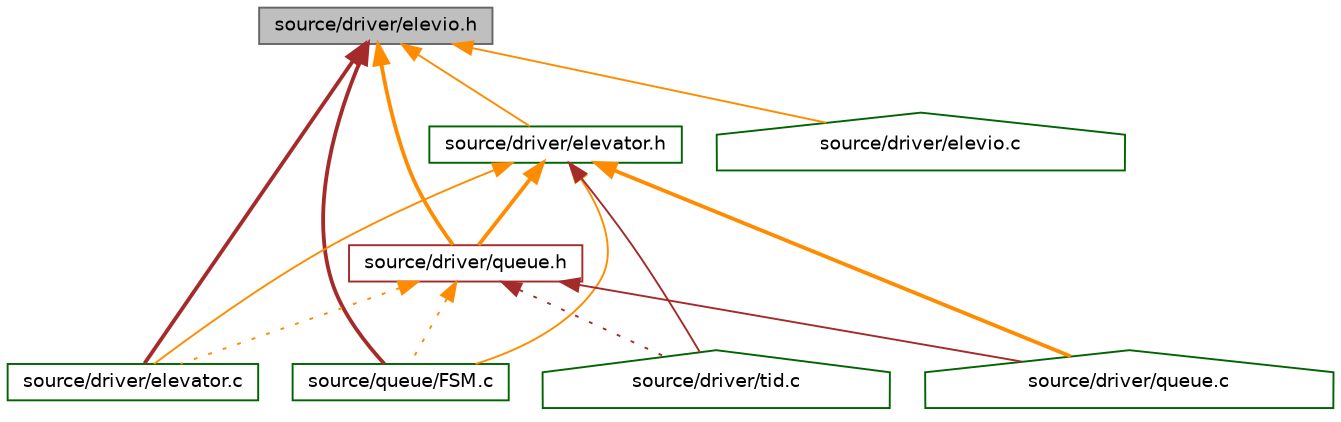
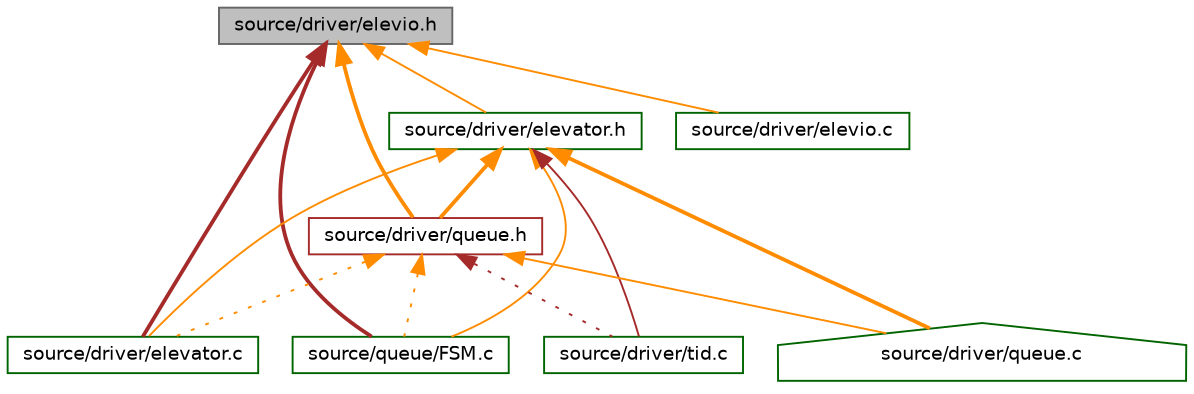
(921, 145) -> (793, 131)
(801, 323) -> (705, 296)
(716, 382) -> (644, 355)
